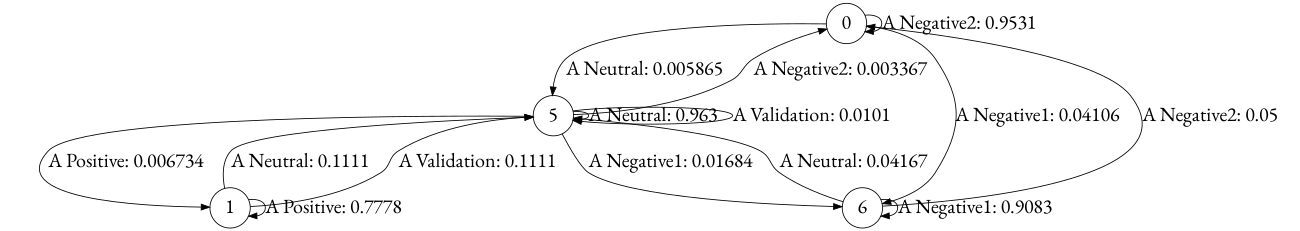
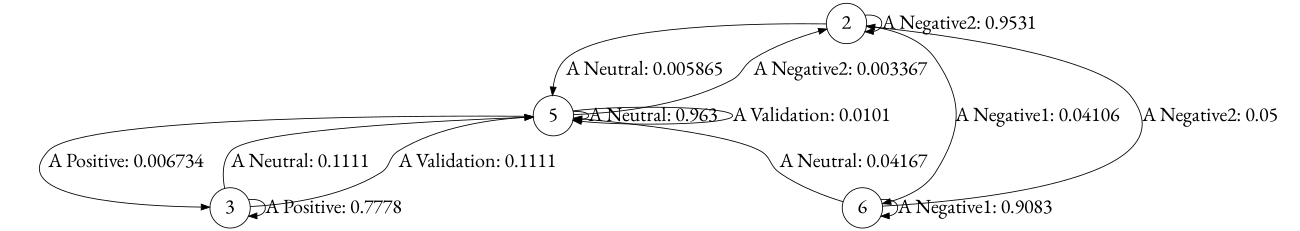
(846, 23) -> (846, 23)
(686, 196) -> none
(230, 208) -> (230, 208)
